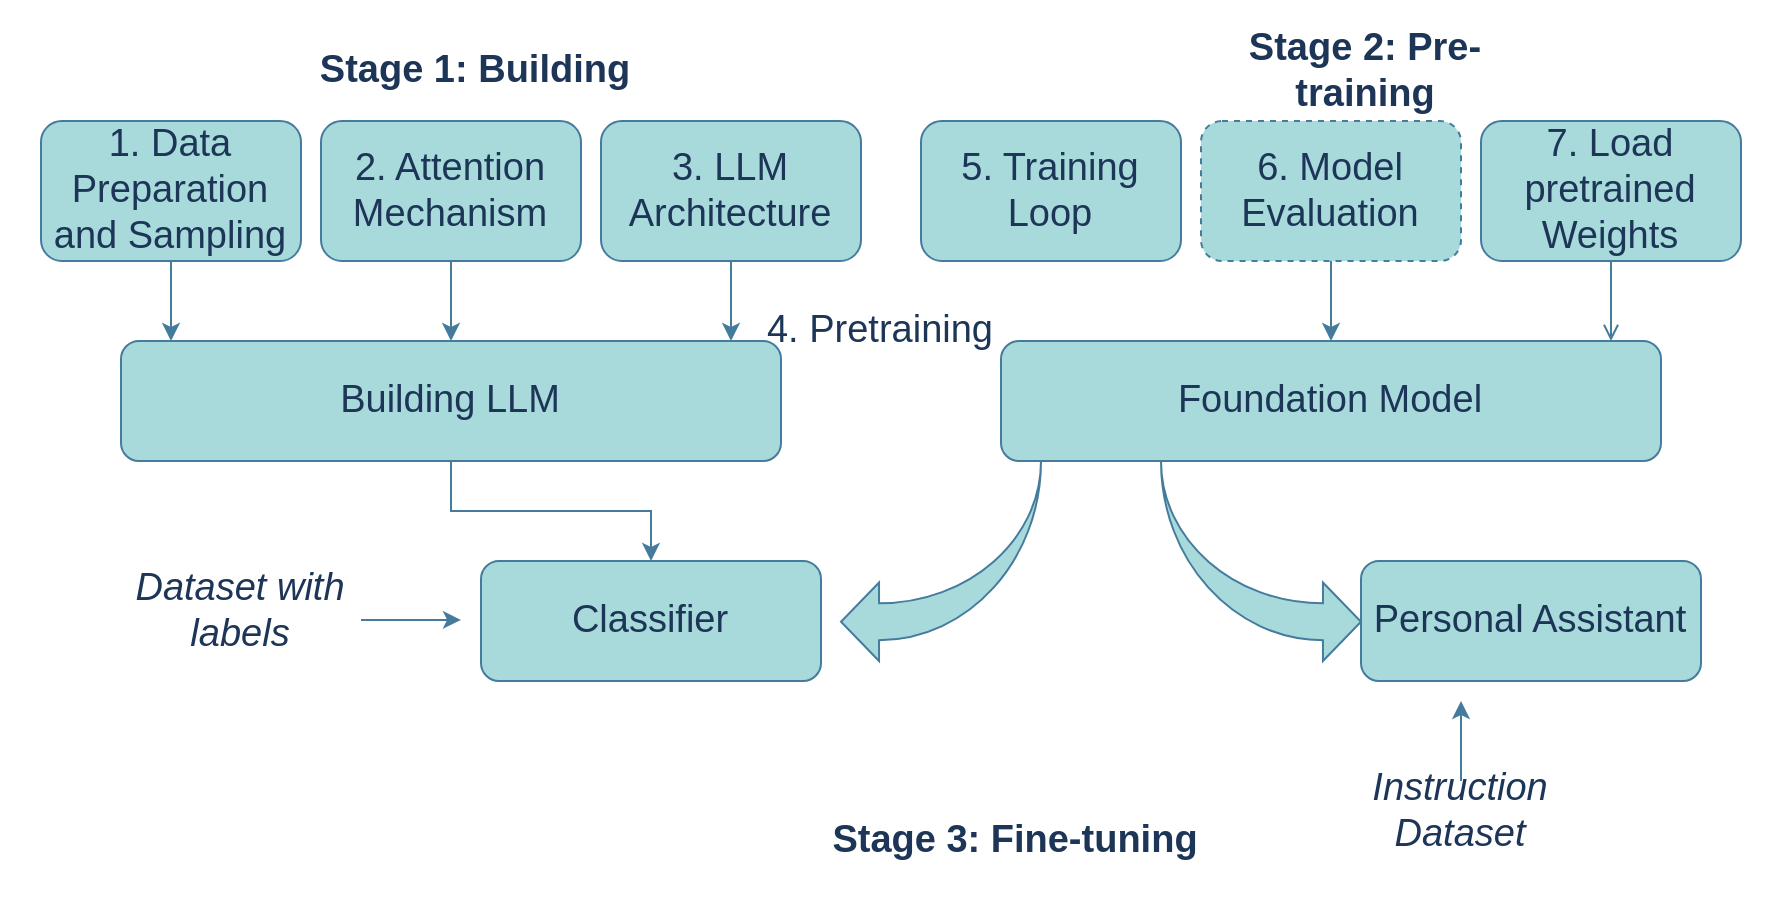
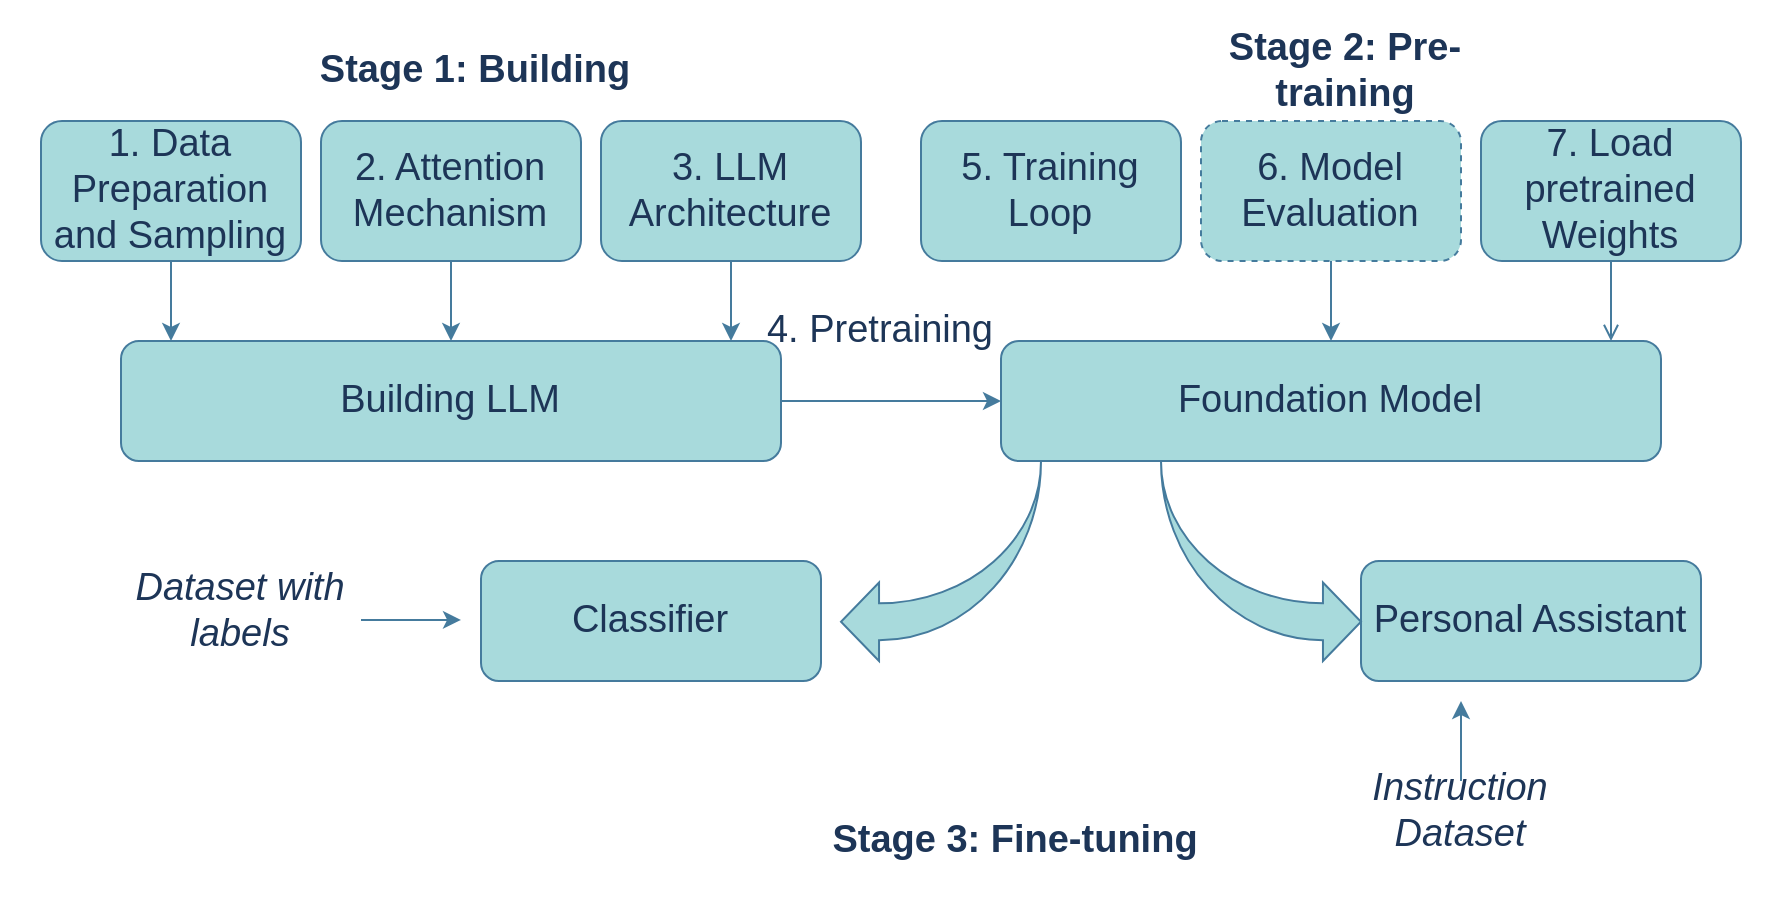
(1366, 71) -> (1346, 71)
(544, 511) -> (884, 401)
